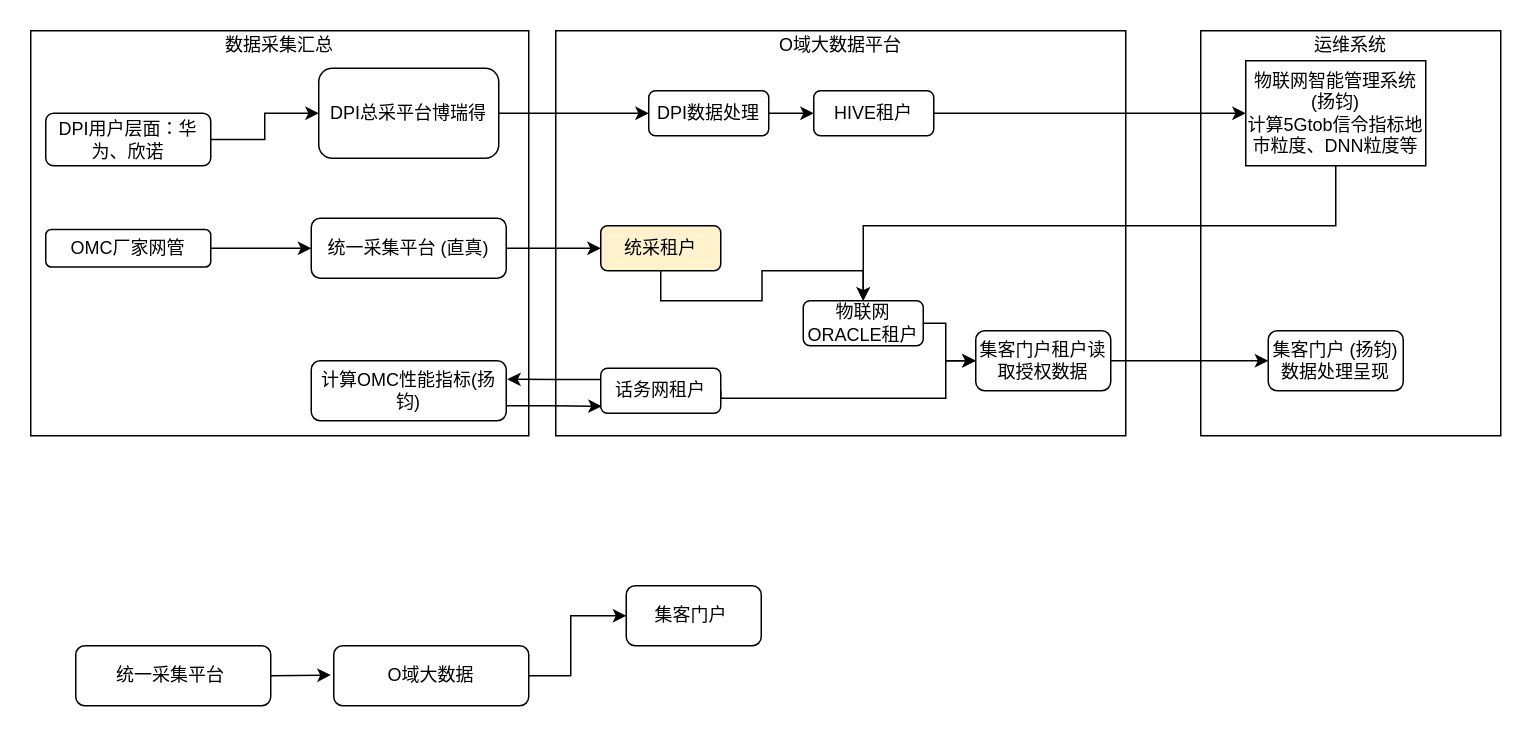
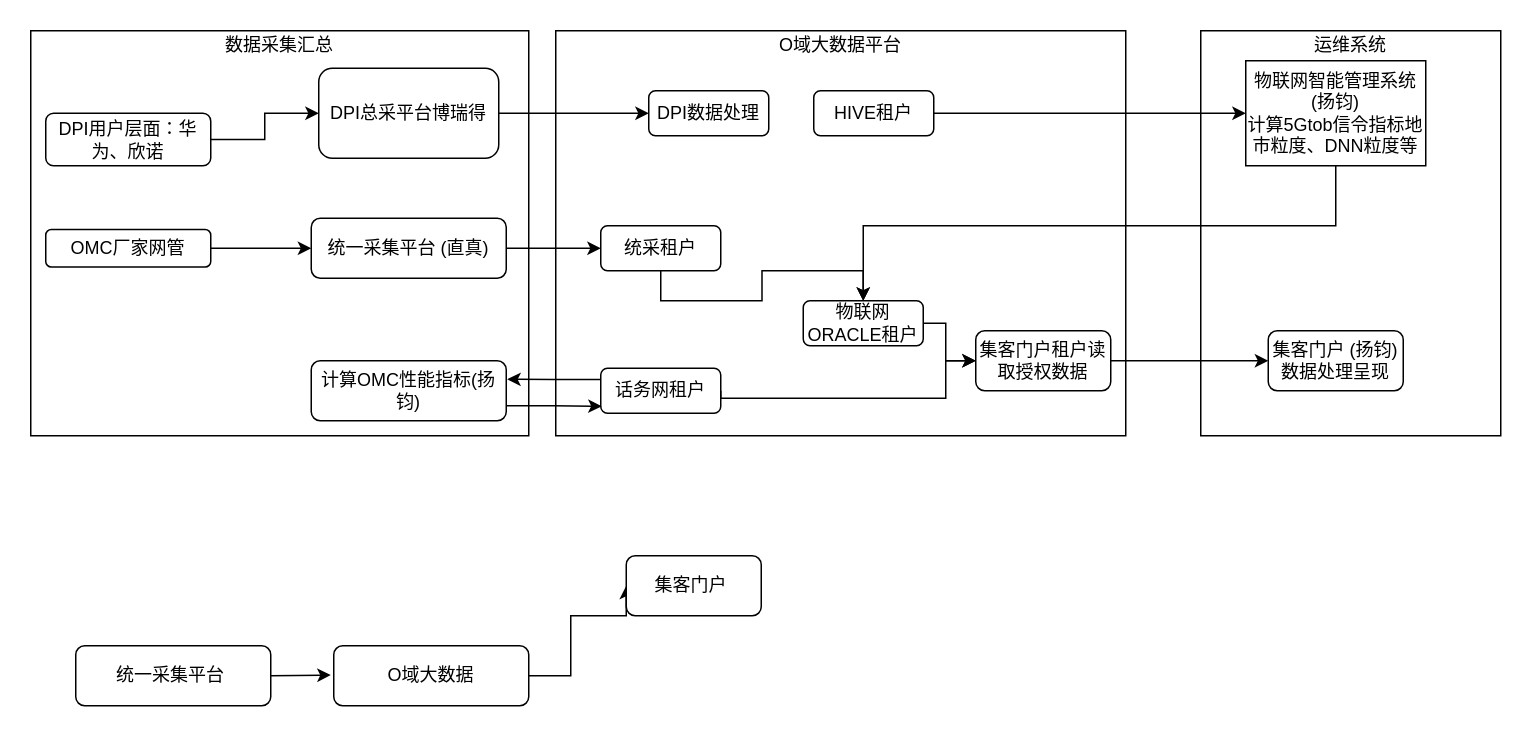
(786, 113) -> none
(661, 248) -> (661, 248)
(694, 616) -> (694, 586)
